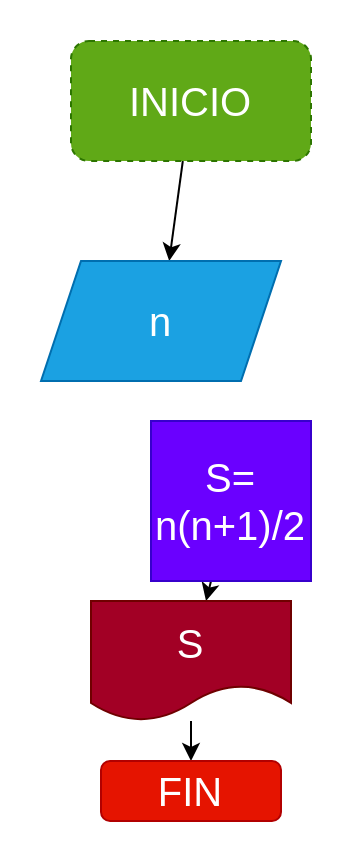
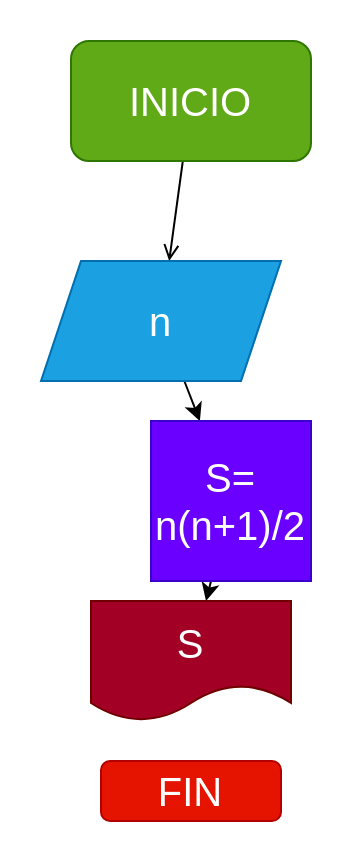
(191, 101) -> (191, 101)
(171, 246) -> (171, 249)
none -> (190, 395)
(191, 734) -> none
